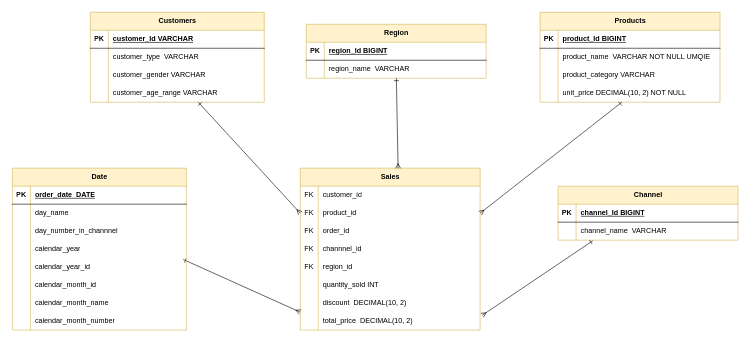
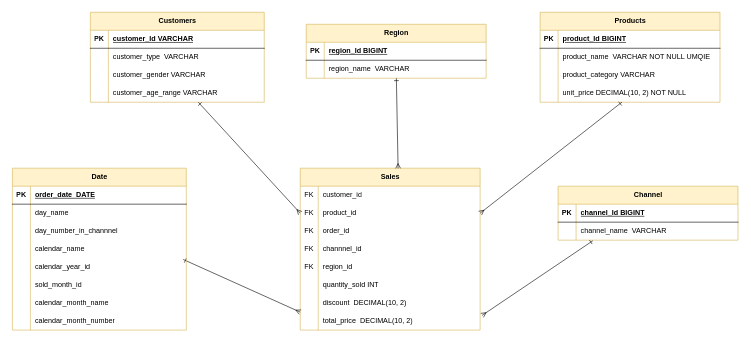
(60, 249) -> (60, 249)
(68, 285) -> (59, 285)
